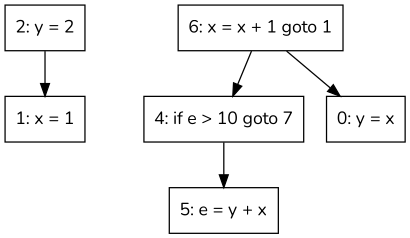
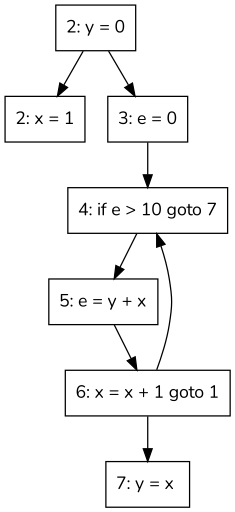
(45, 28) -> (96, 28)
(45, 119) -> (45, 119)
none -> (148, 119)
(366, 119) -> (148, 484)
none -> (123, 342)
